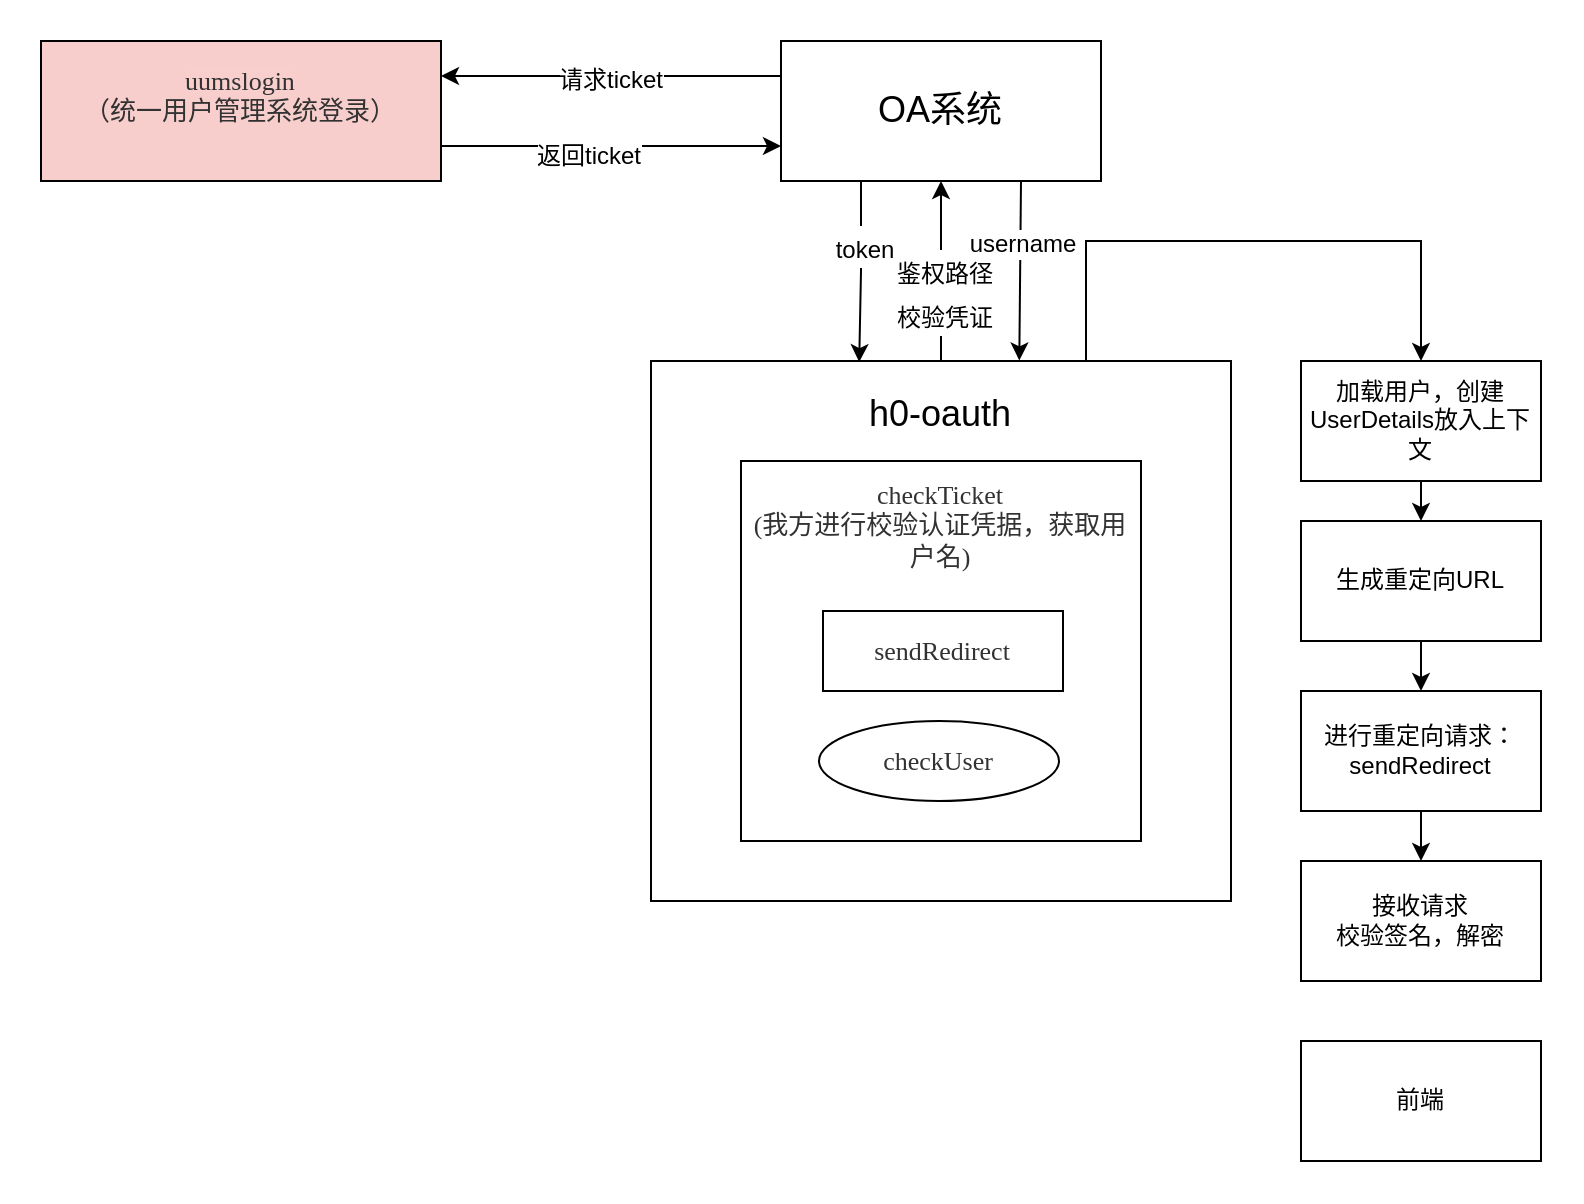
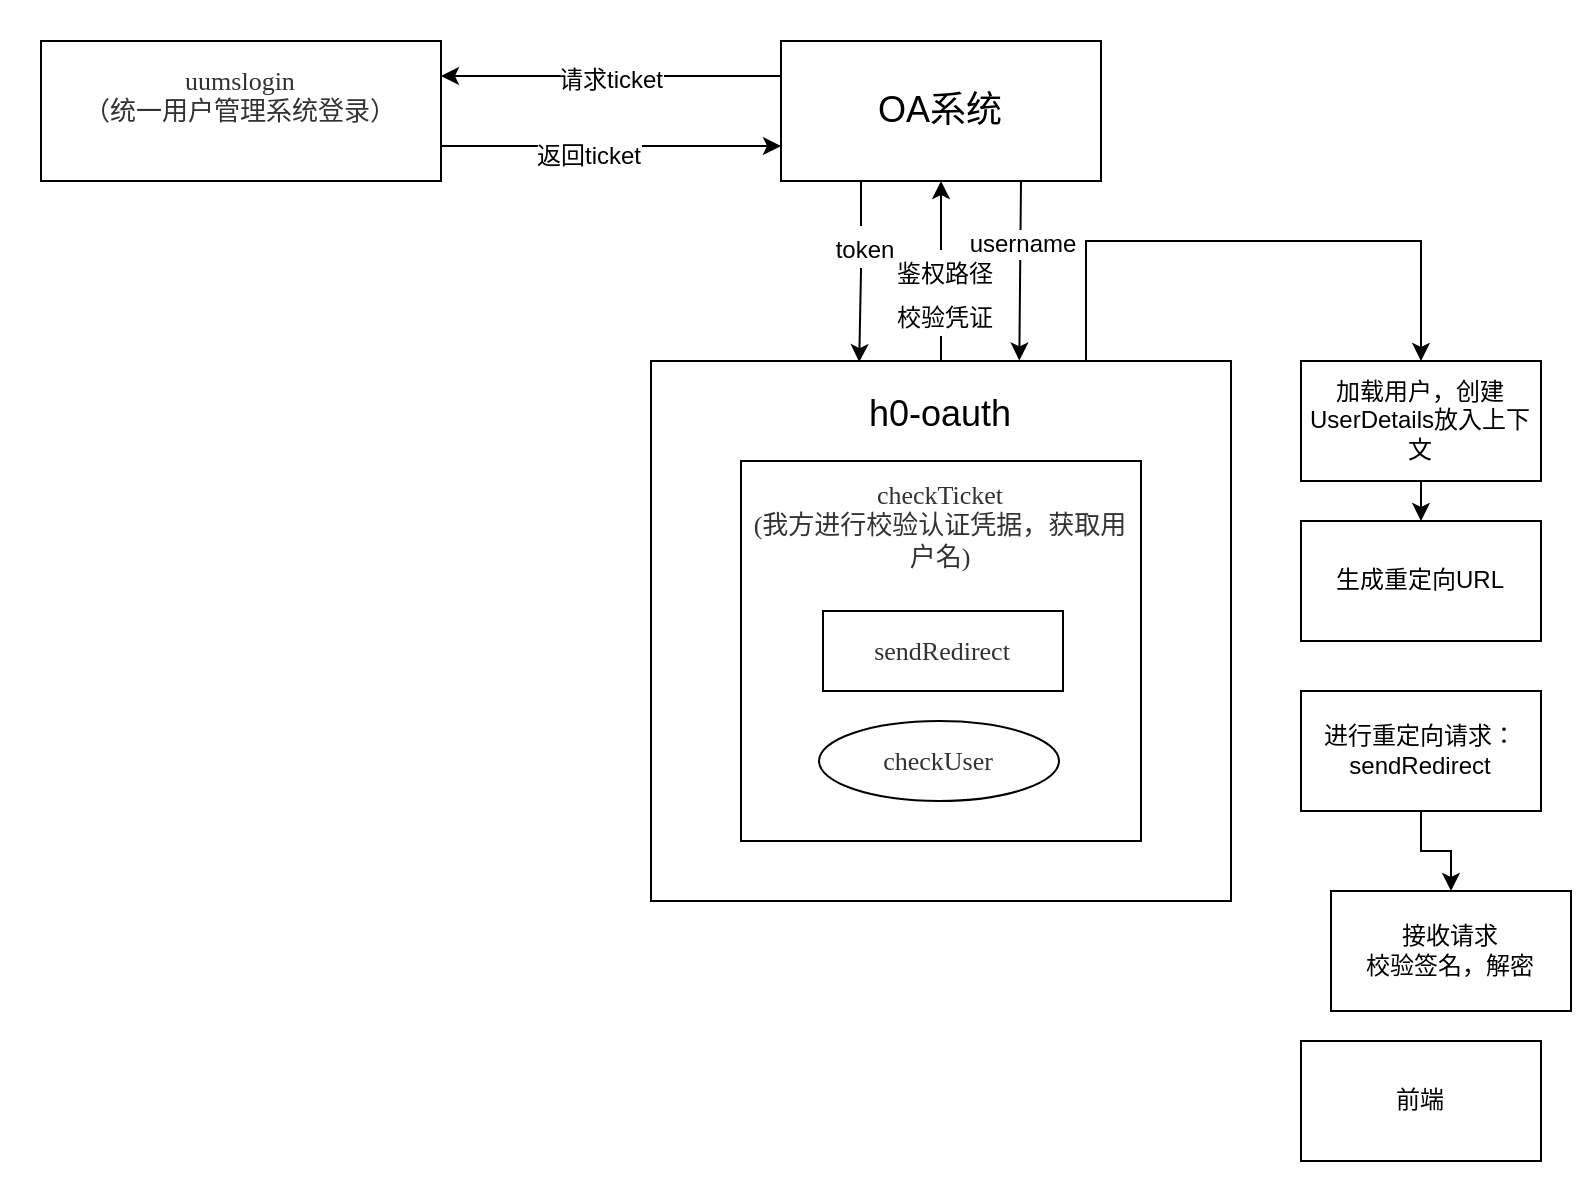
(241, 111) -> (241, 111)
(1421, 659) -> none
(1421, 921) -> (1451, 951)
